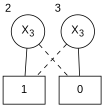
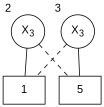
(80, 90) -> (80, 90)
